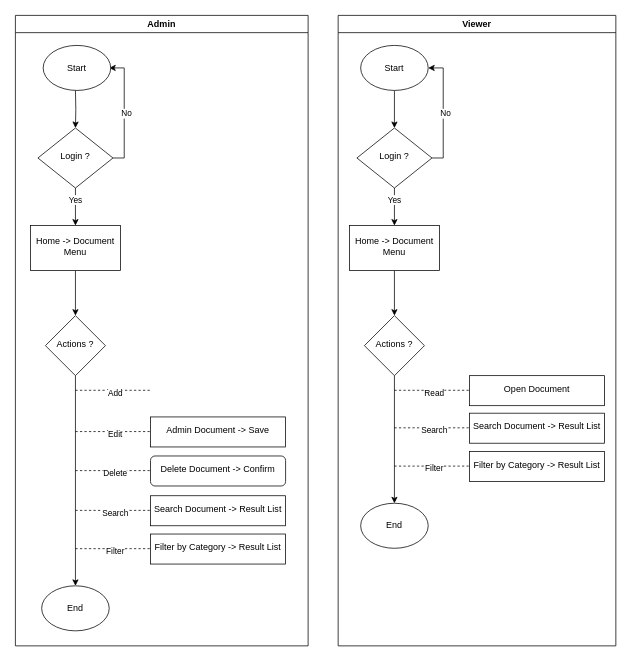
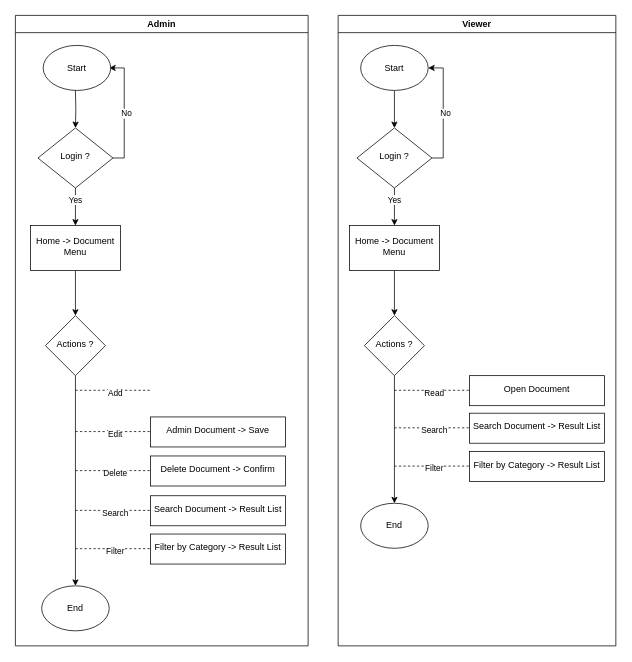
(218, 471) -> (218, 471)
